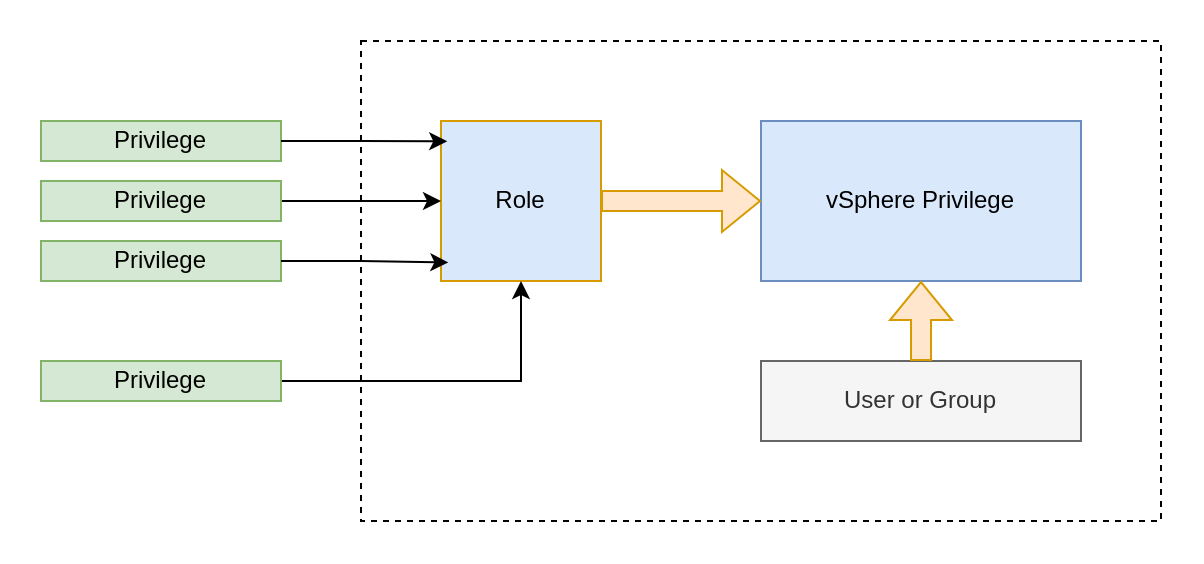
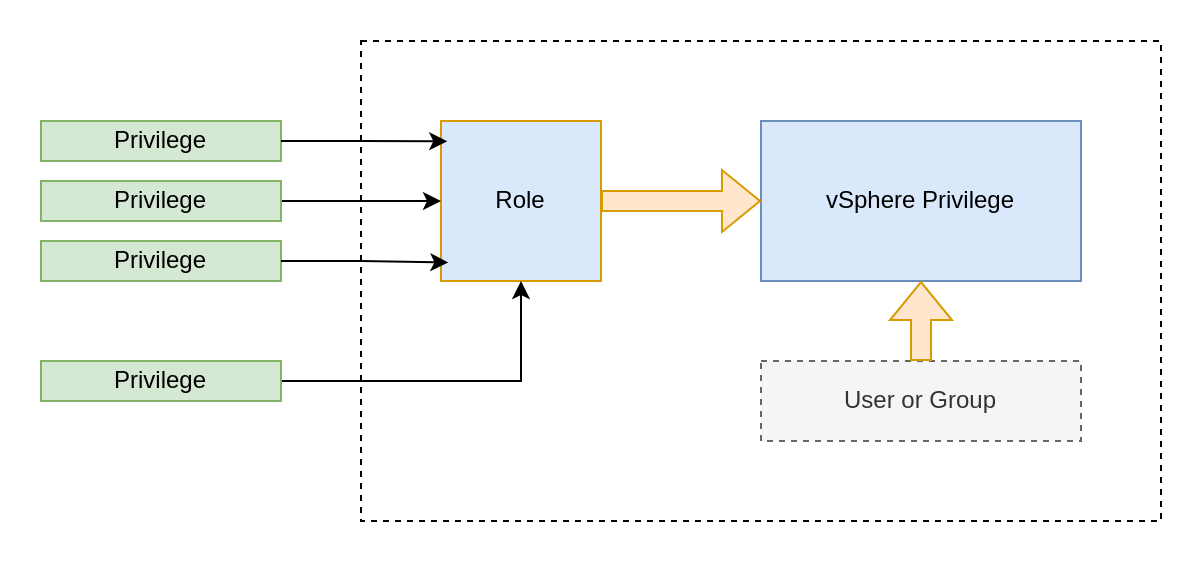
(921, 401) -> (921, 401)
